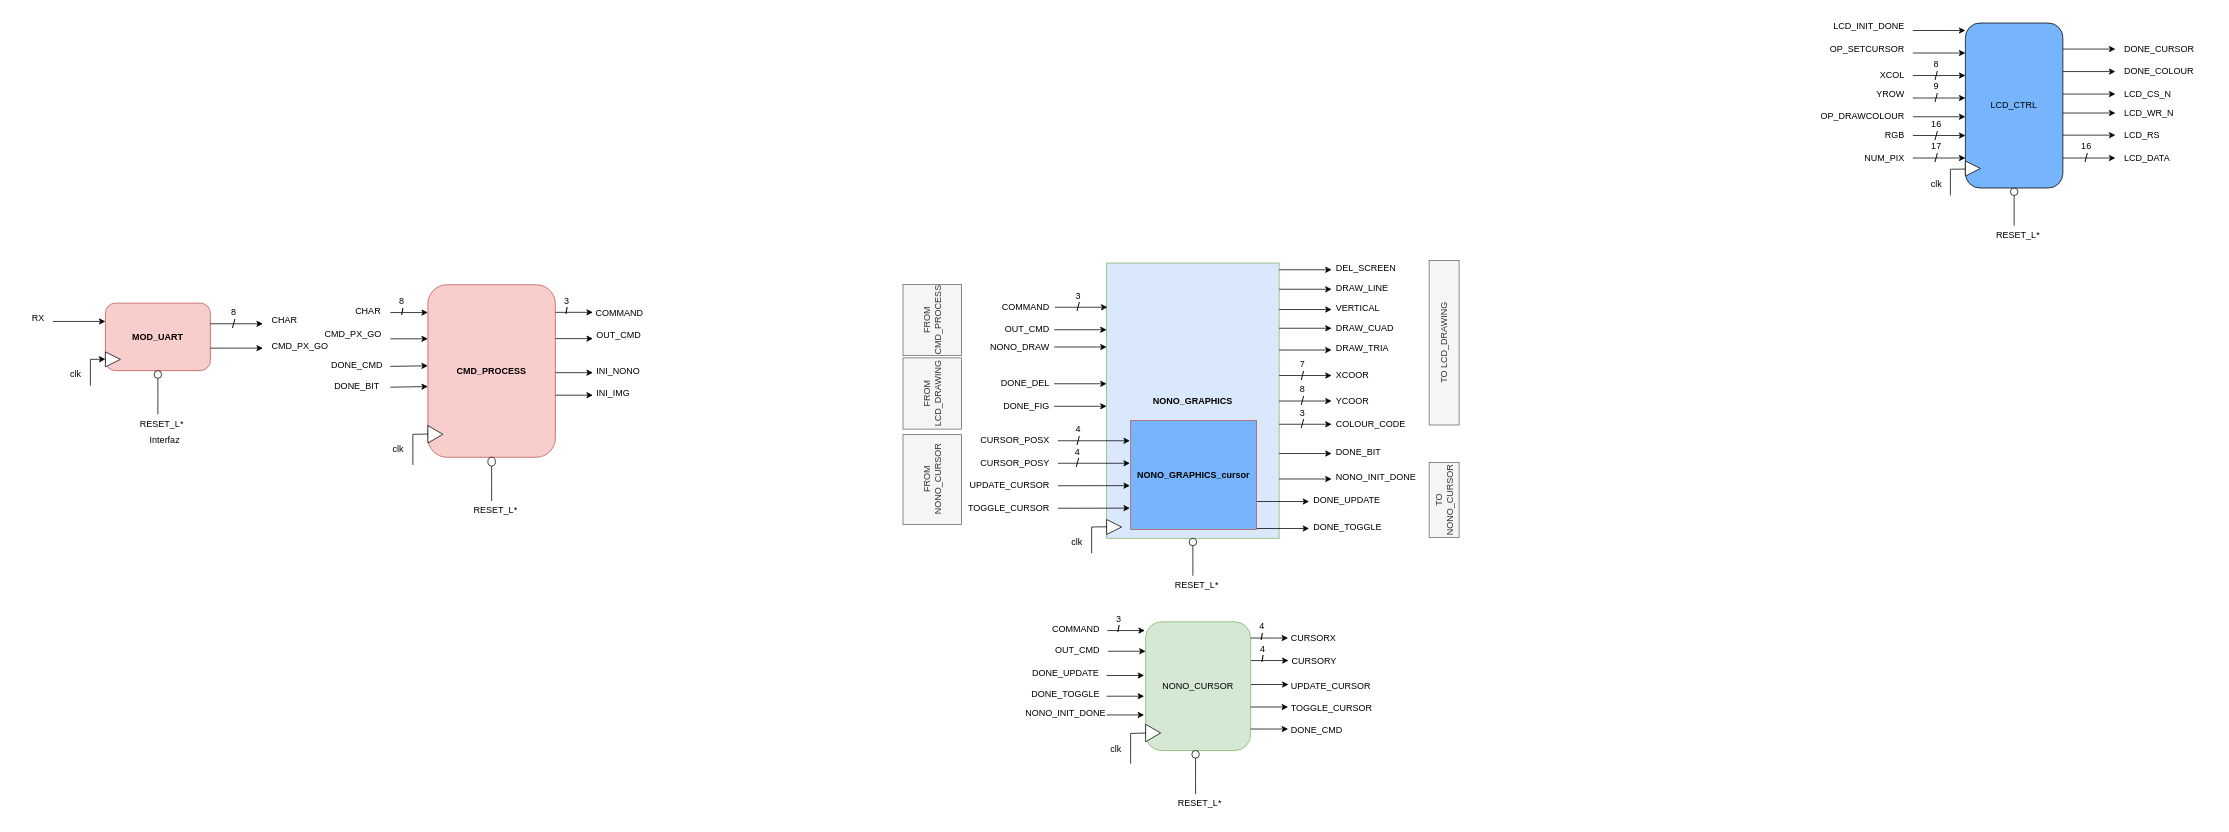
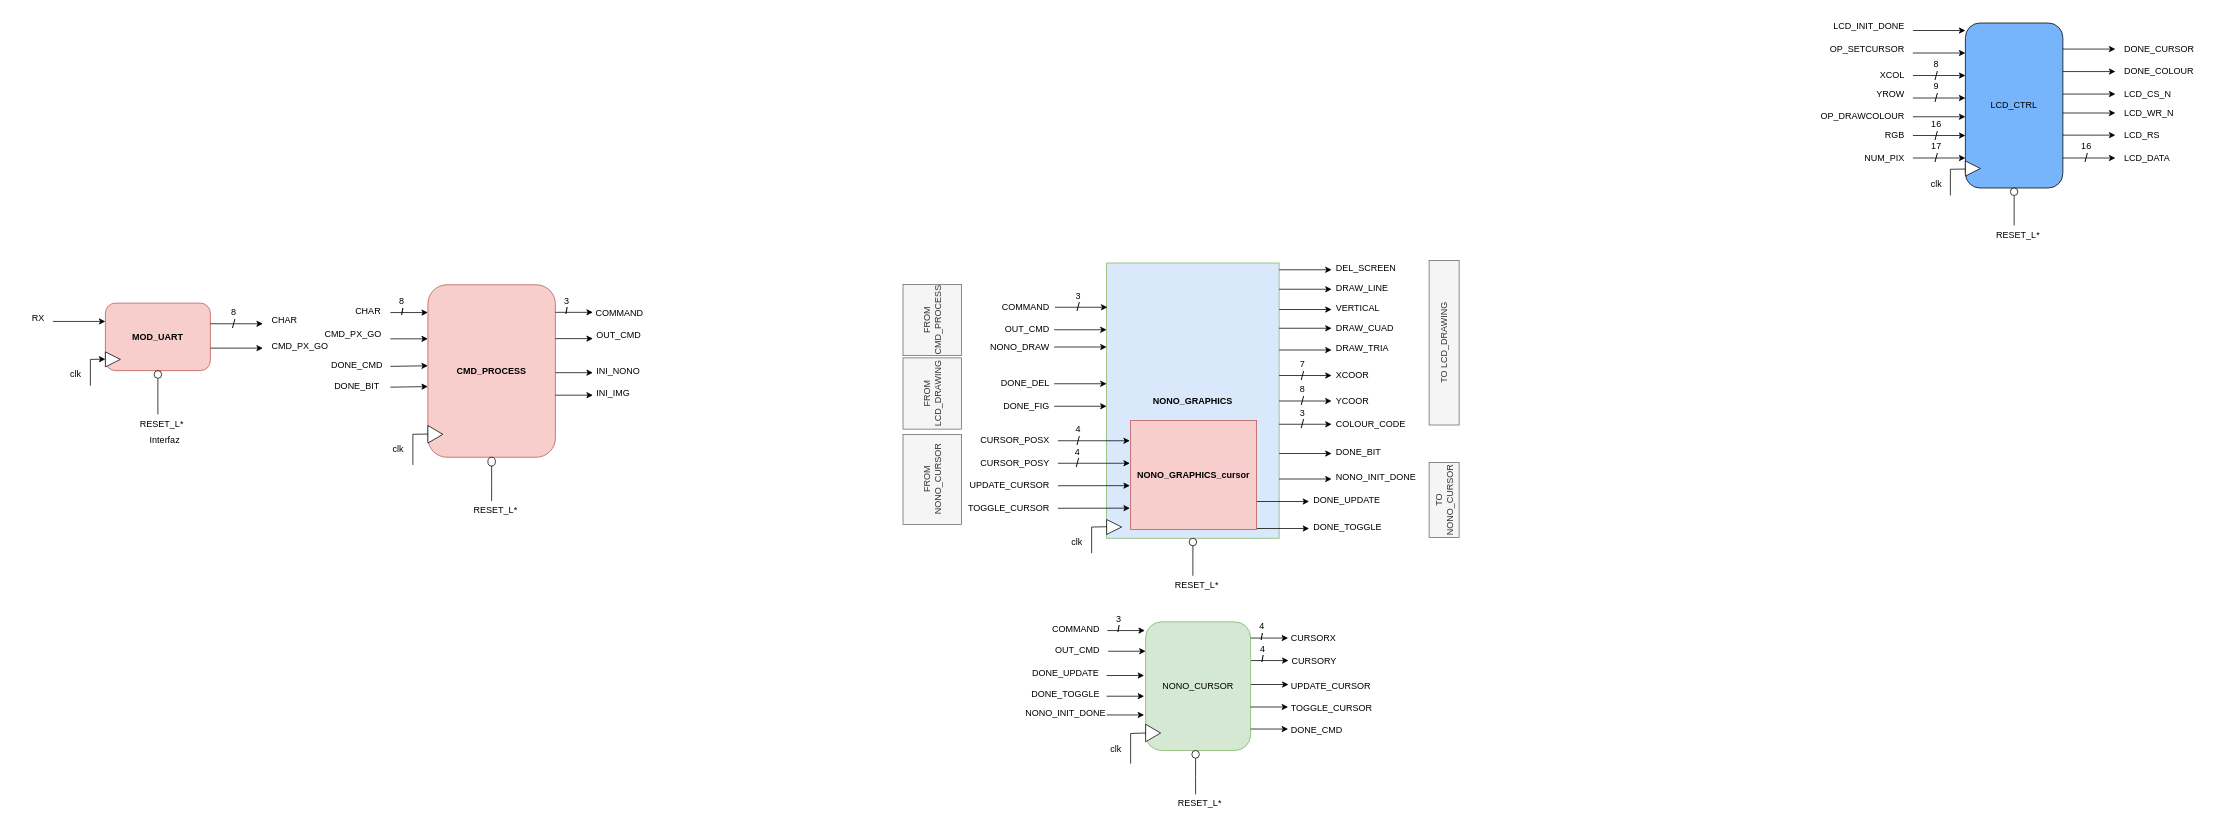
(1194, 475) -> (1194, 475)
